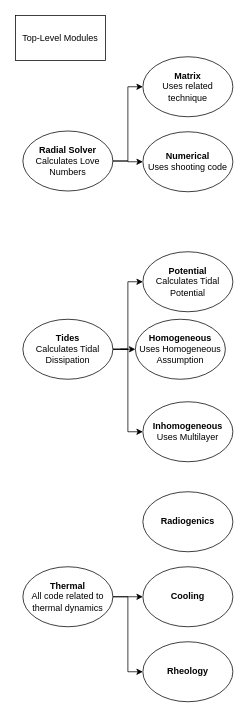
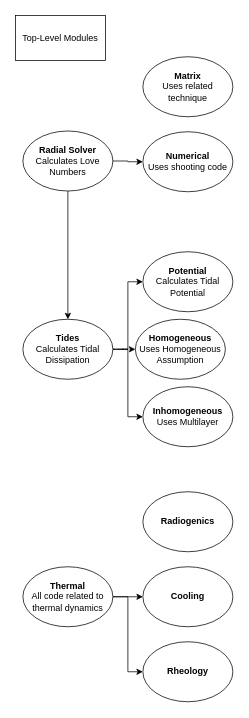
(132, 87) -> (68, 312)
(129, 349) -> (129, 349)
(188, 432) -> (188, 417)
